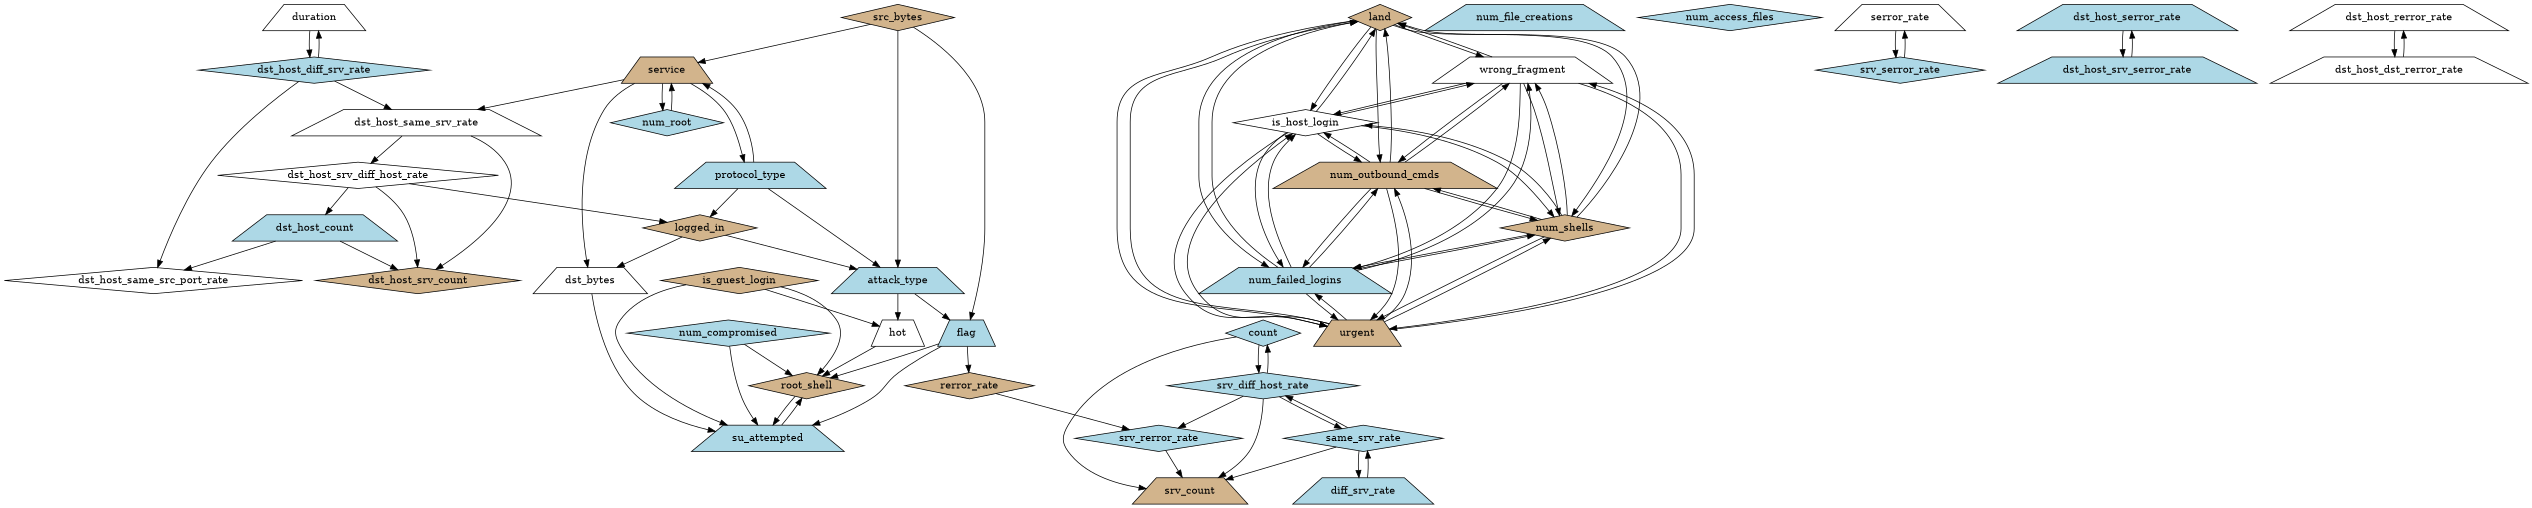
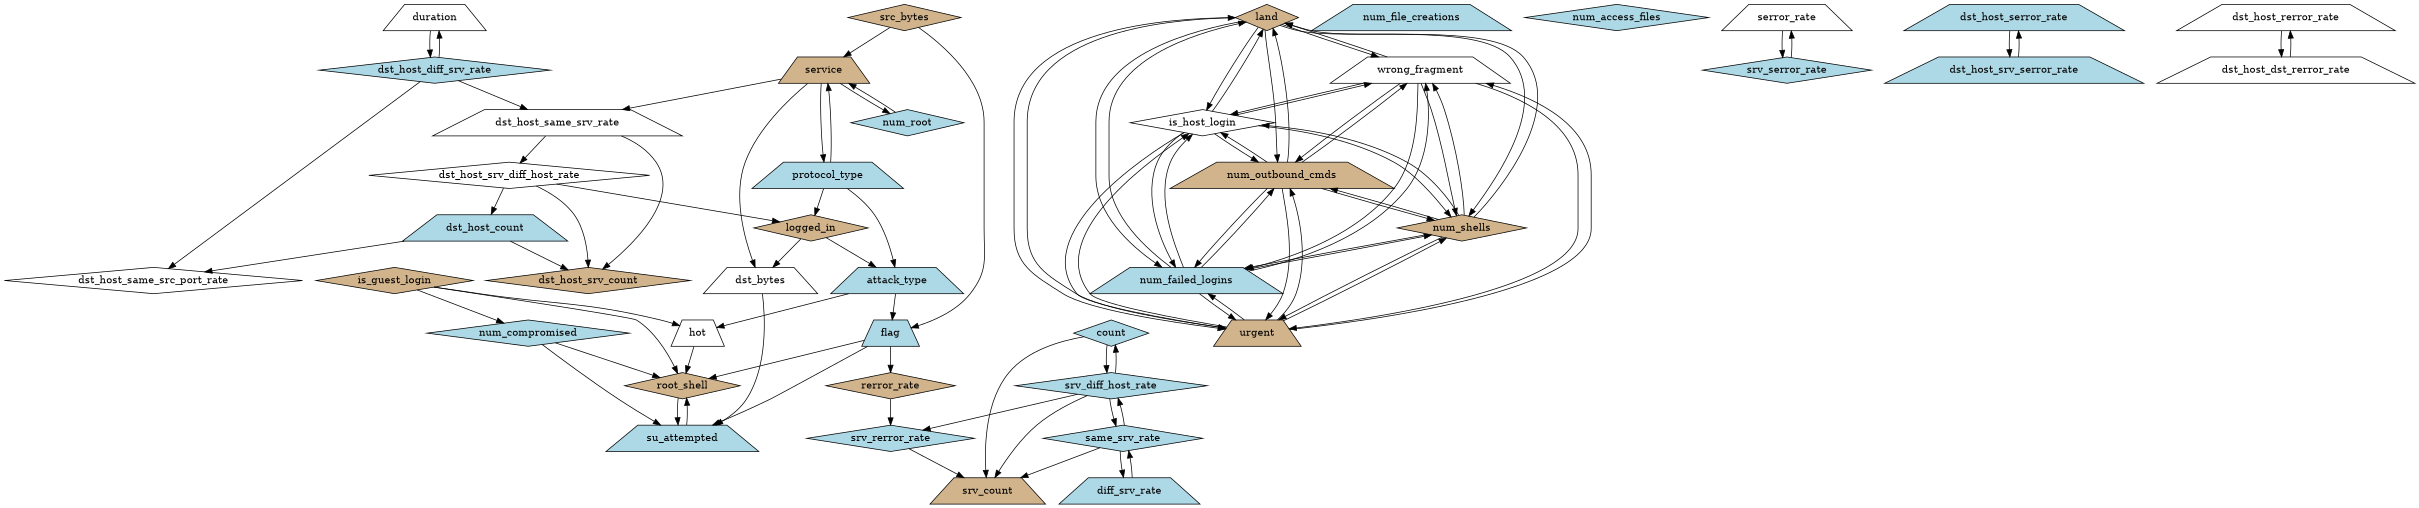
(898, 145) -> none
(627, 356) -> (457, 305)
